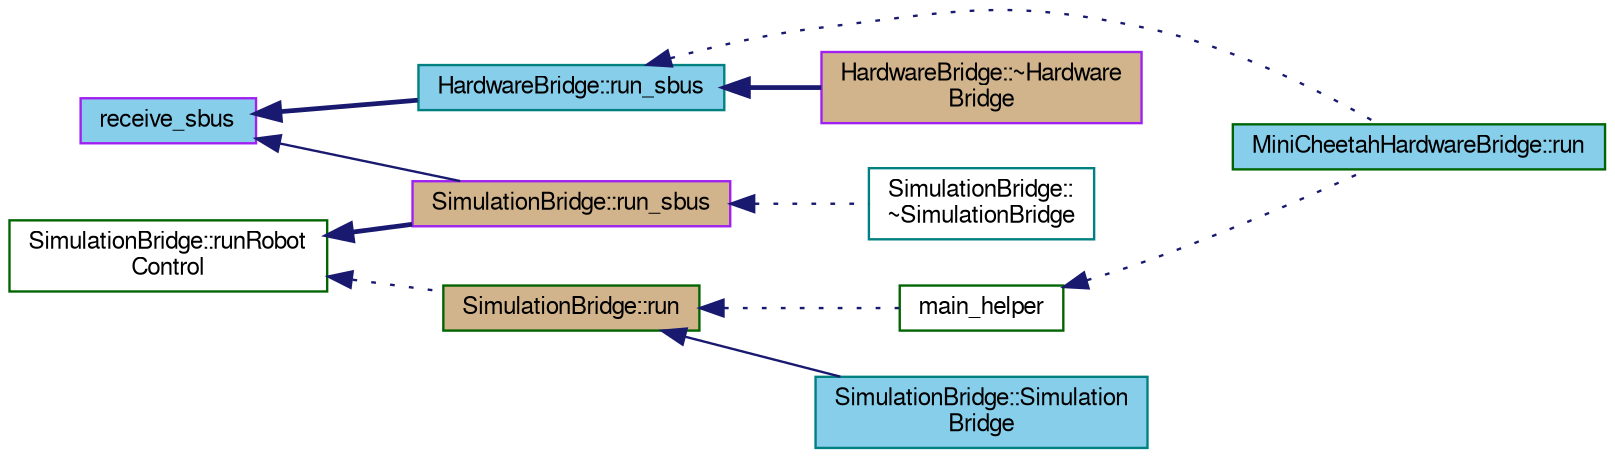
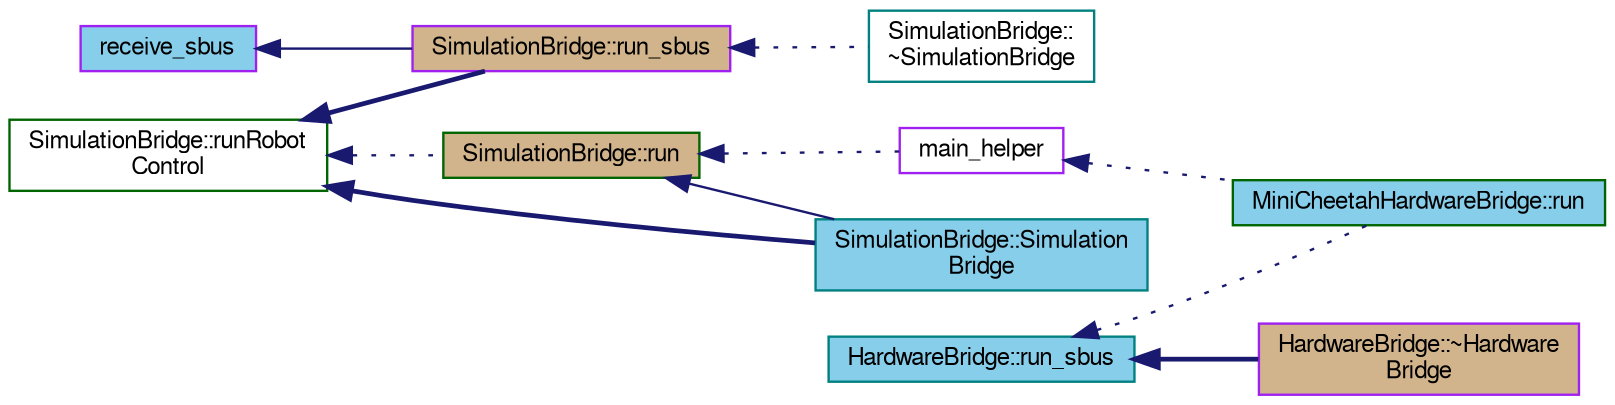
(349, 106) -> none
none -> (583, 221)
(982, 308) -> (982, 151)
